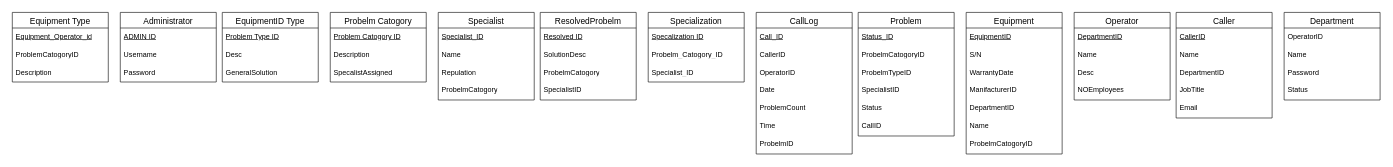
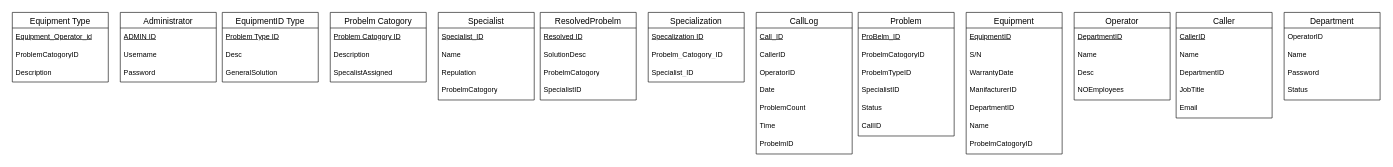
(880, 36) -> (881, 36)
